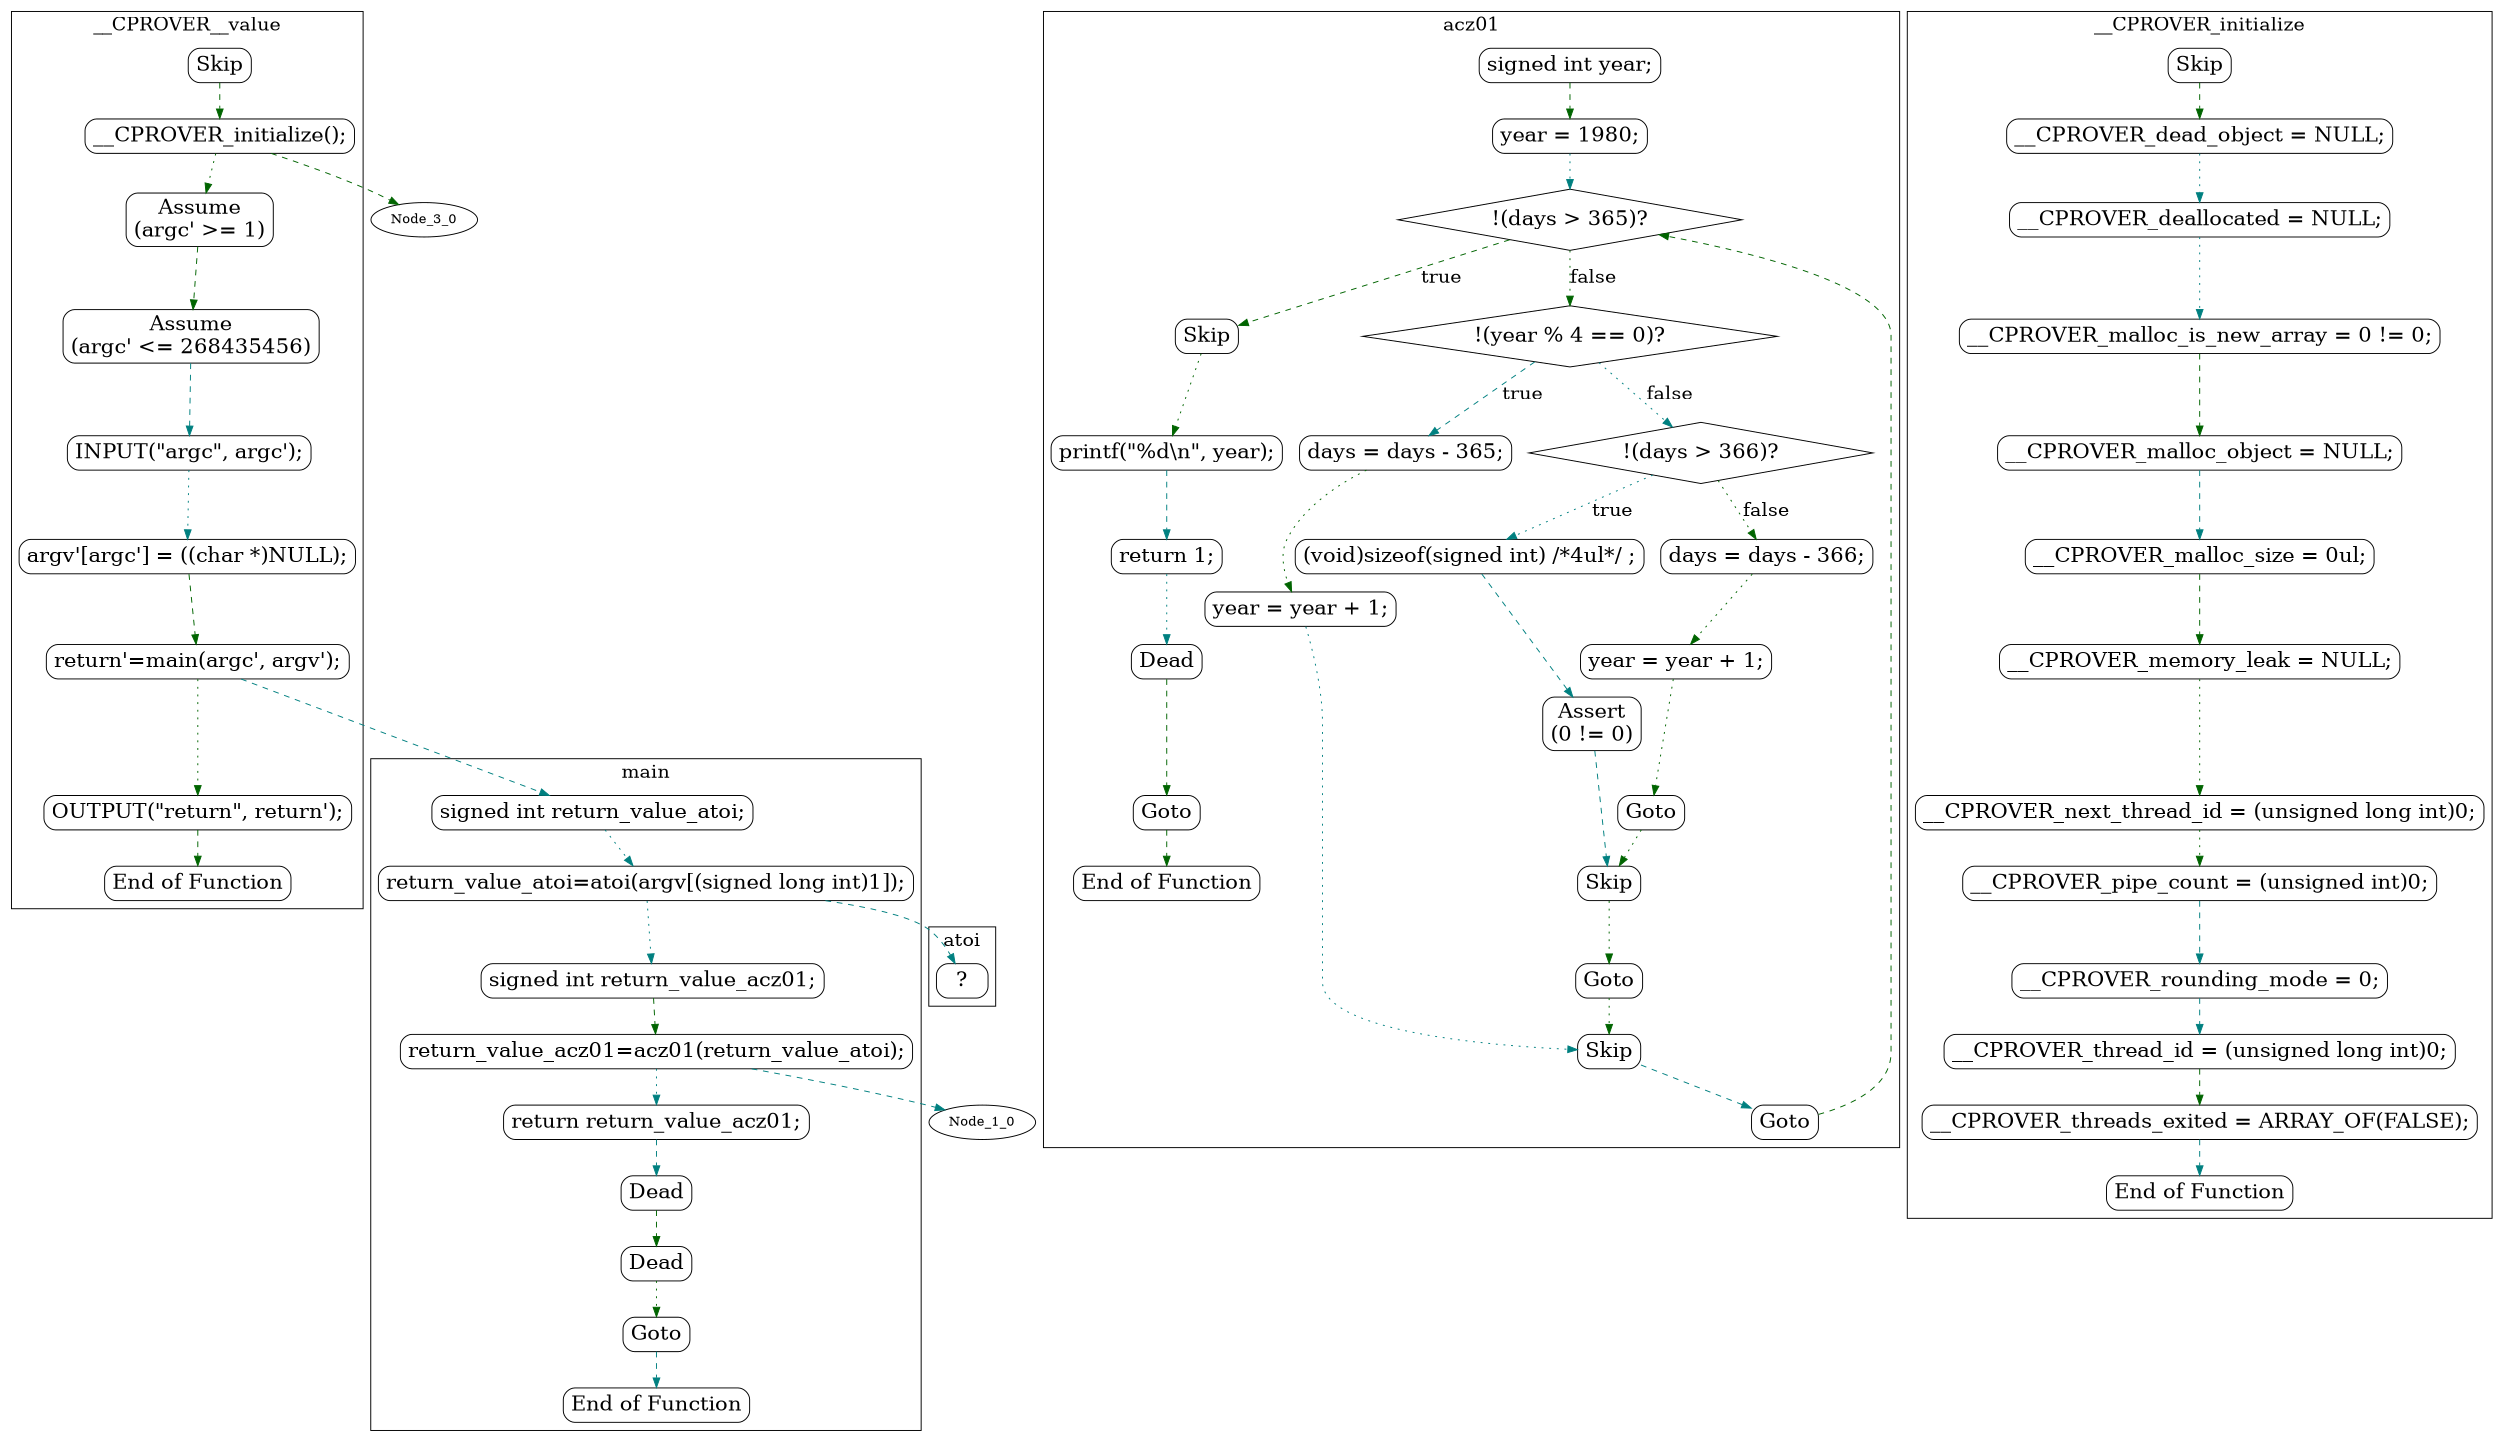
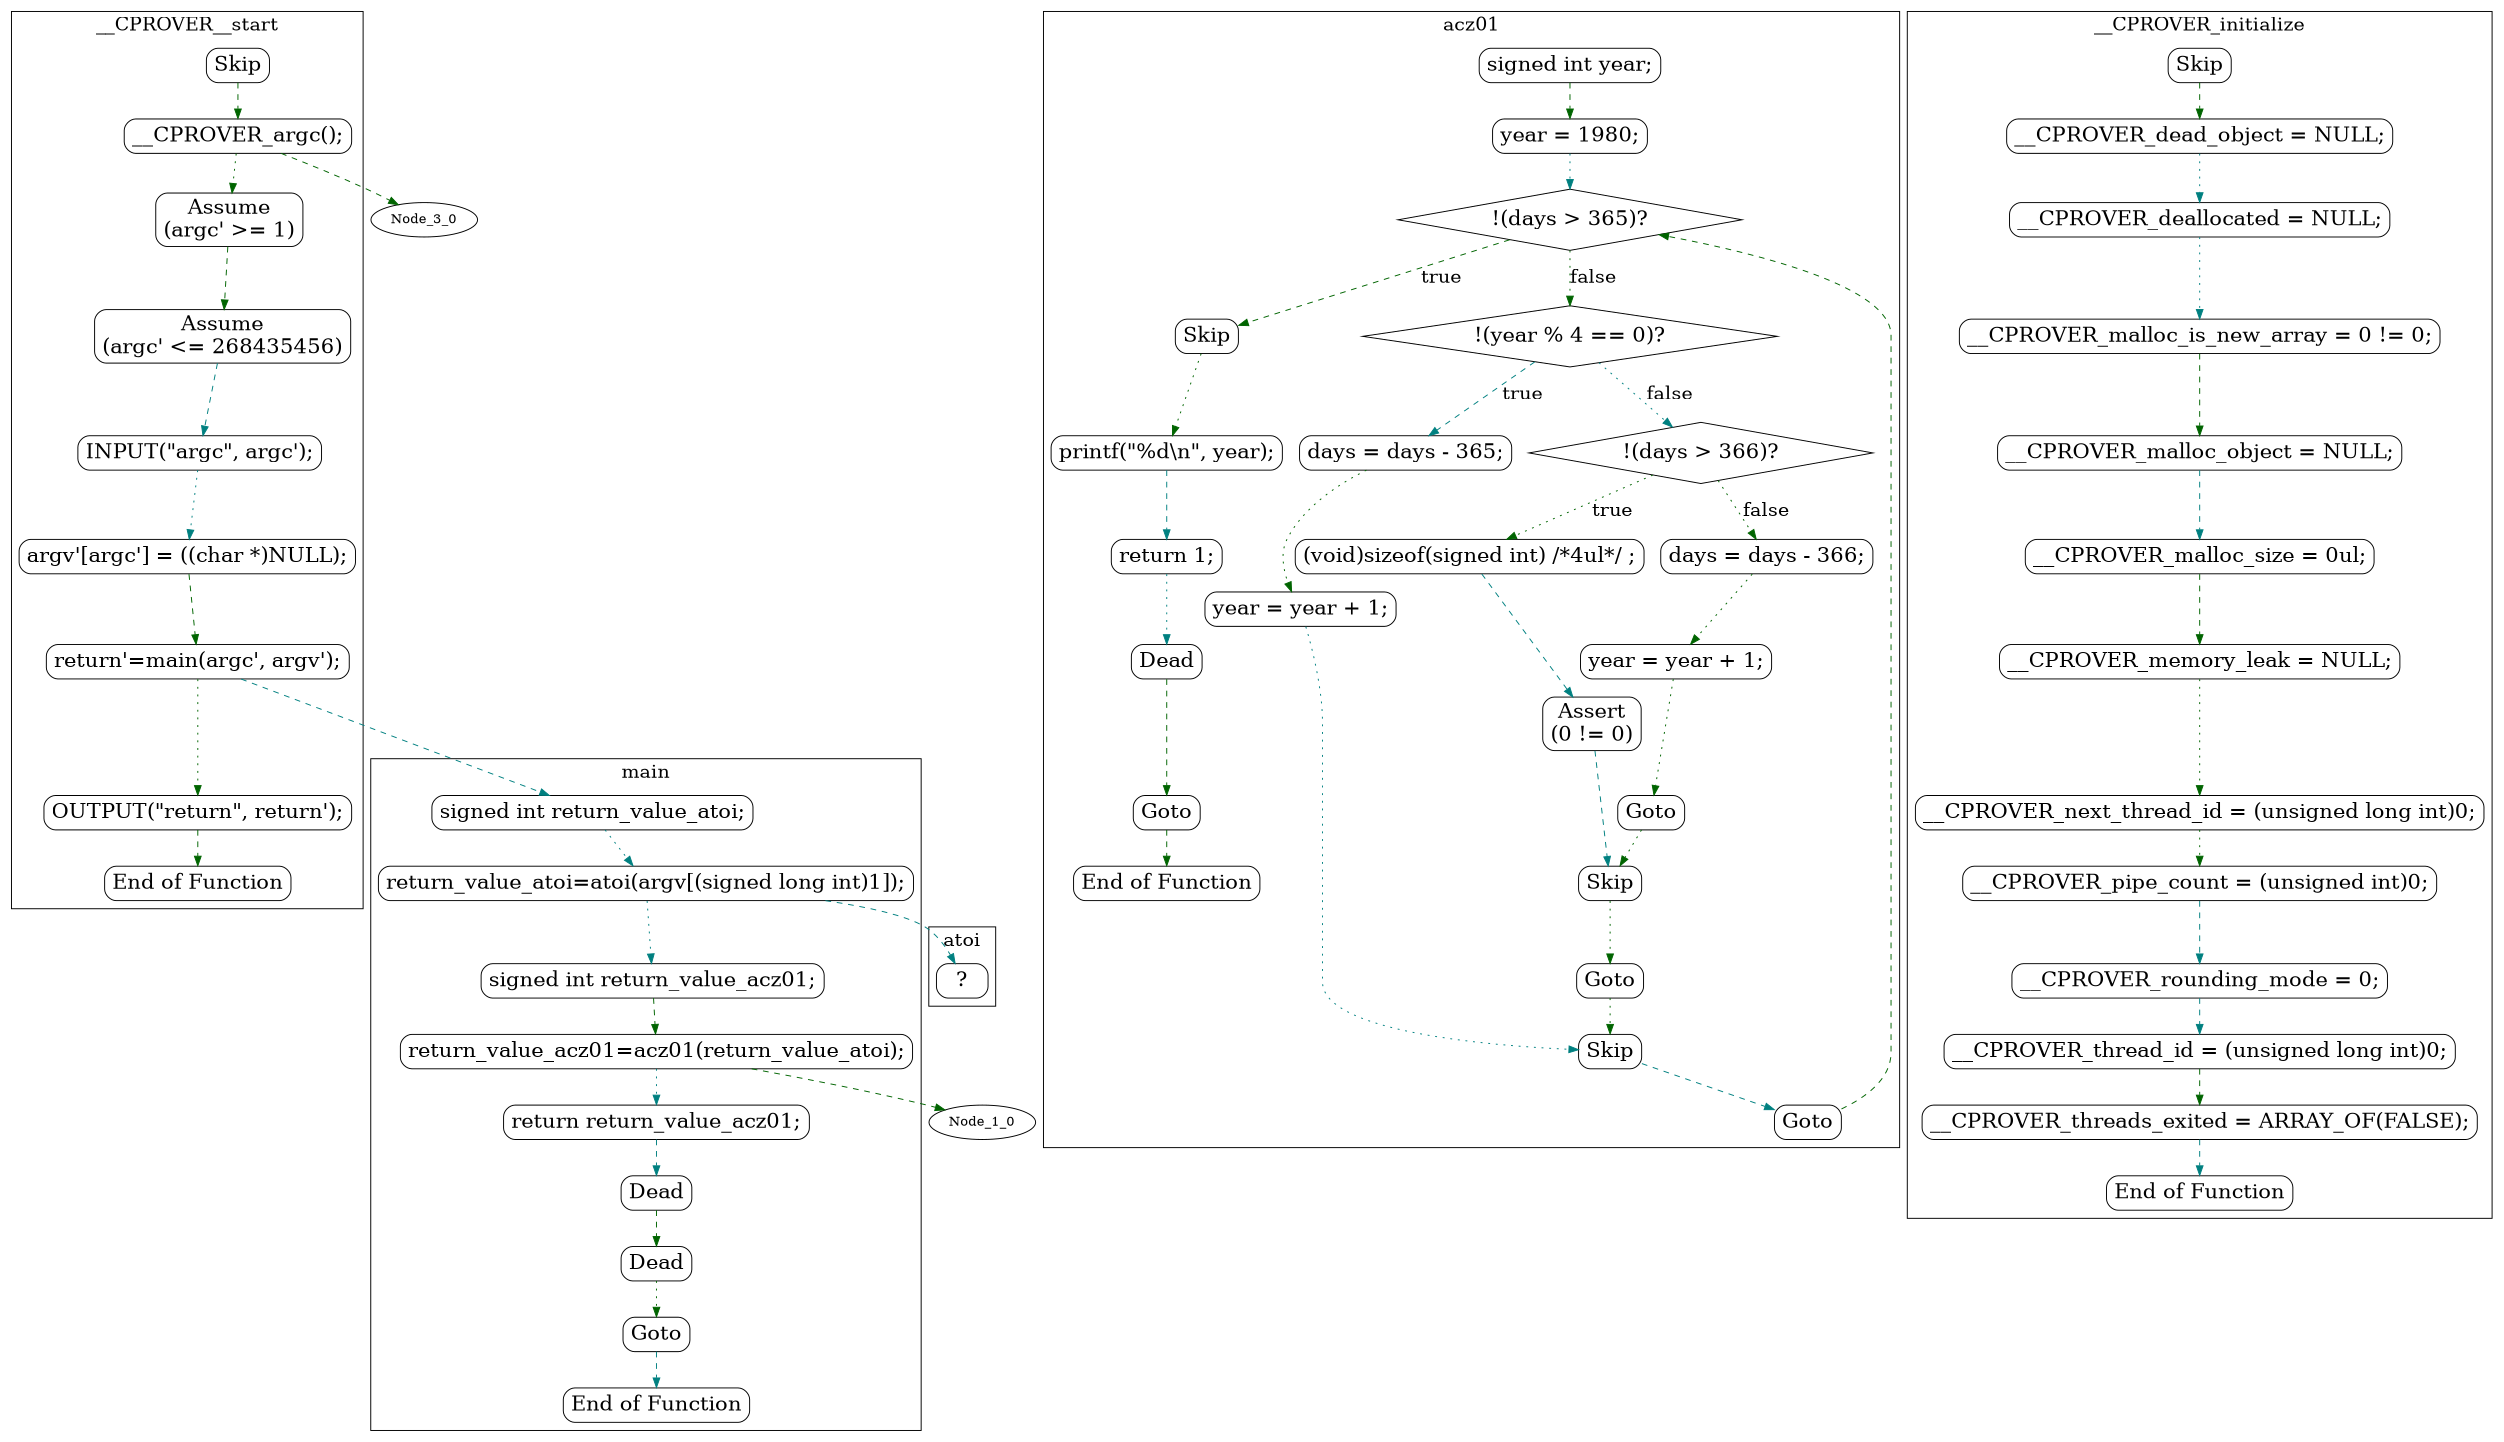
(187, 26) -> (187, 26)
(220, 136) -> (238, 136)
(1584, 505) -> (1584, 505)
(844, 1087) -> (844, 1087)
